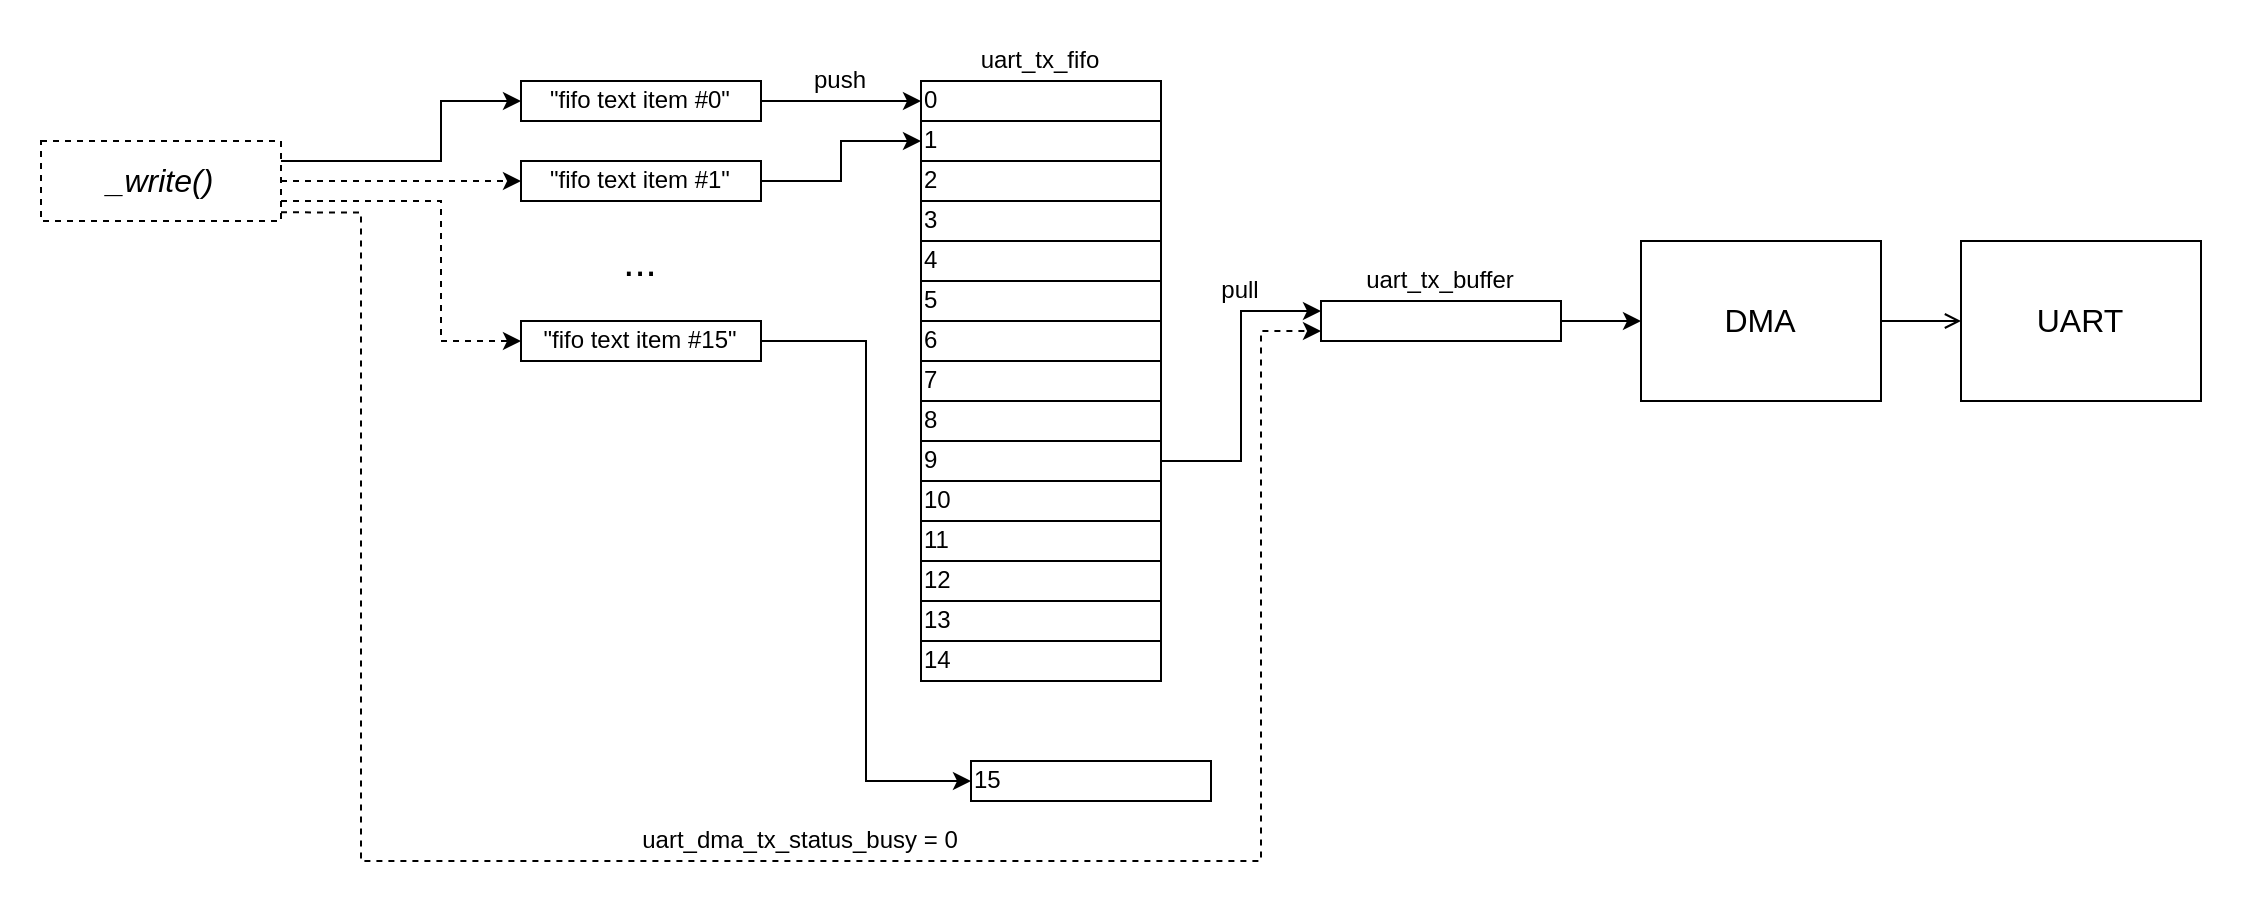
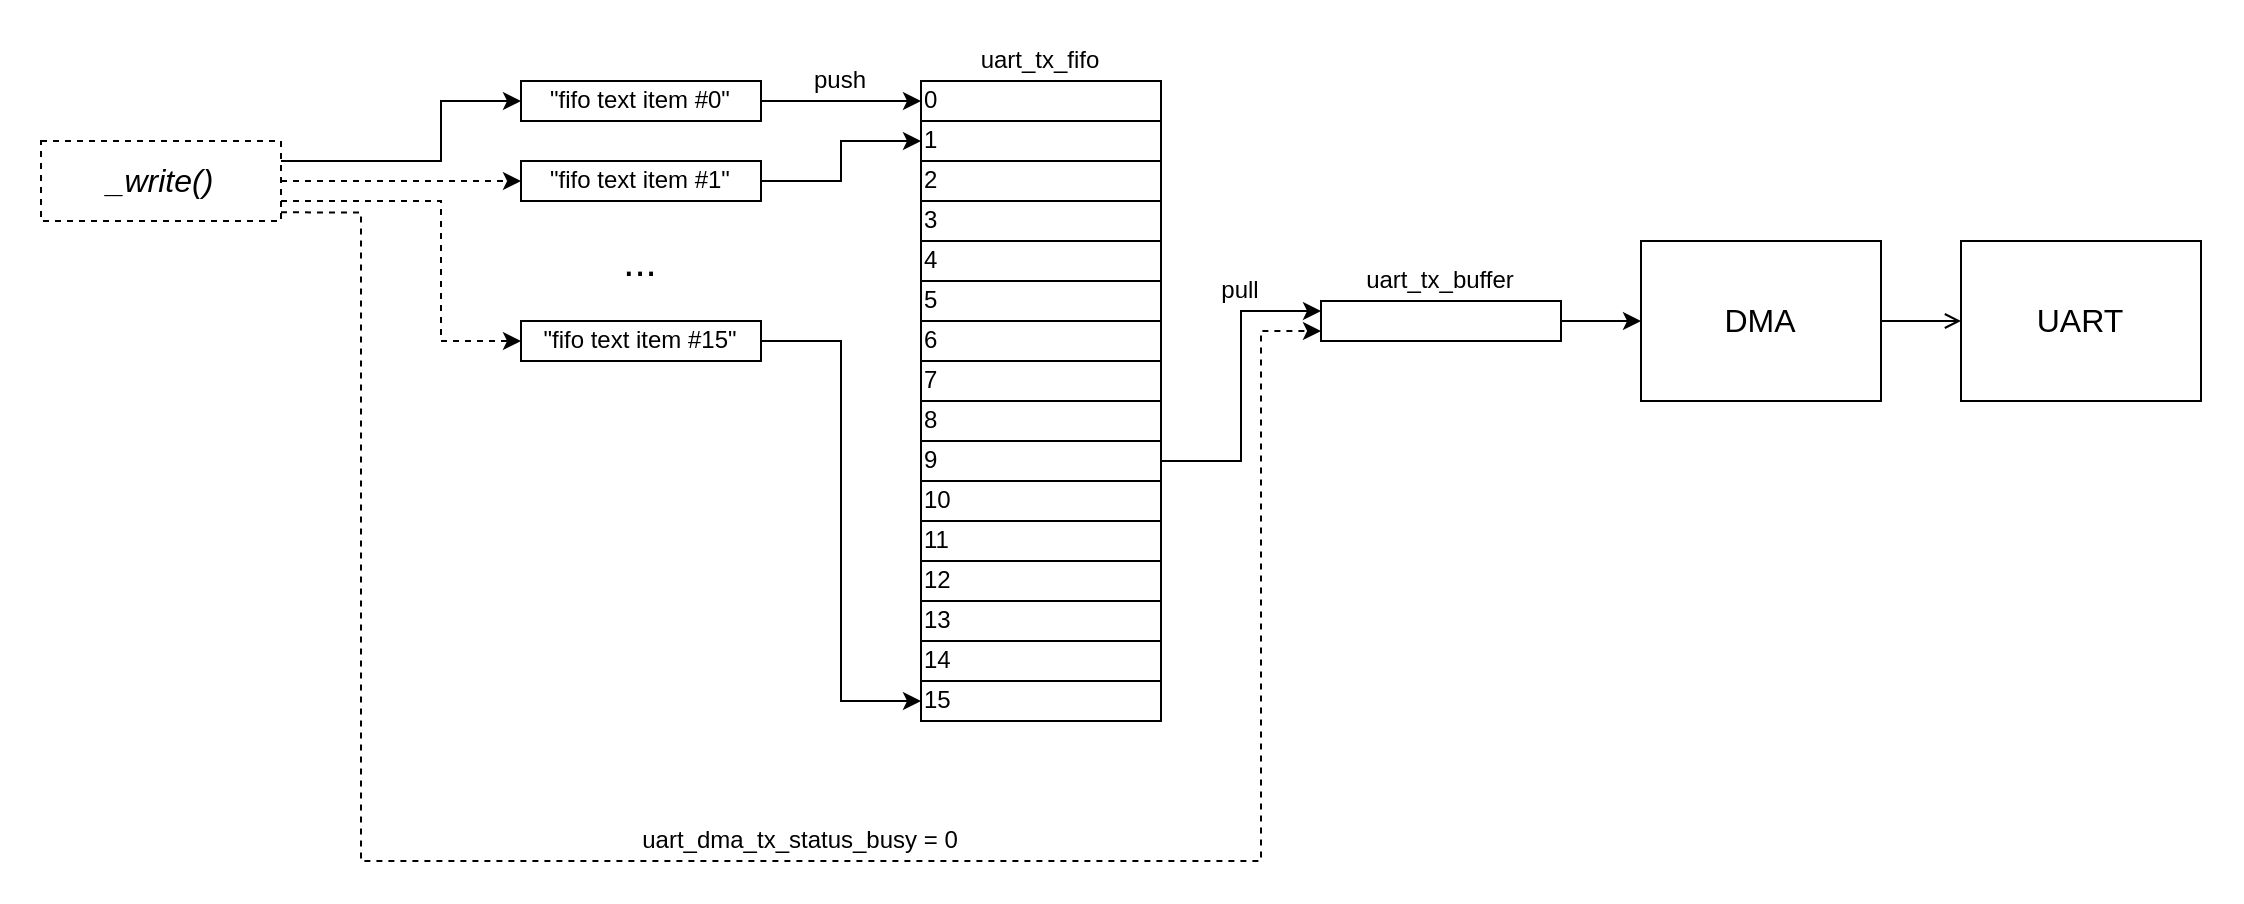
(1091, 781) -> (1041, 701)
